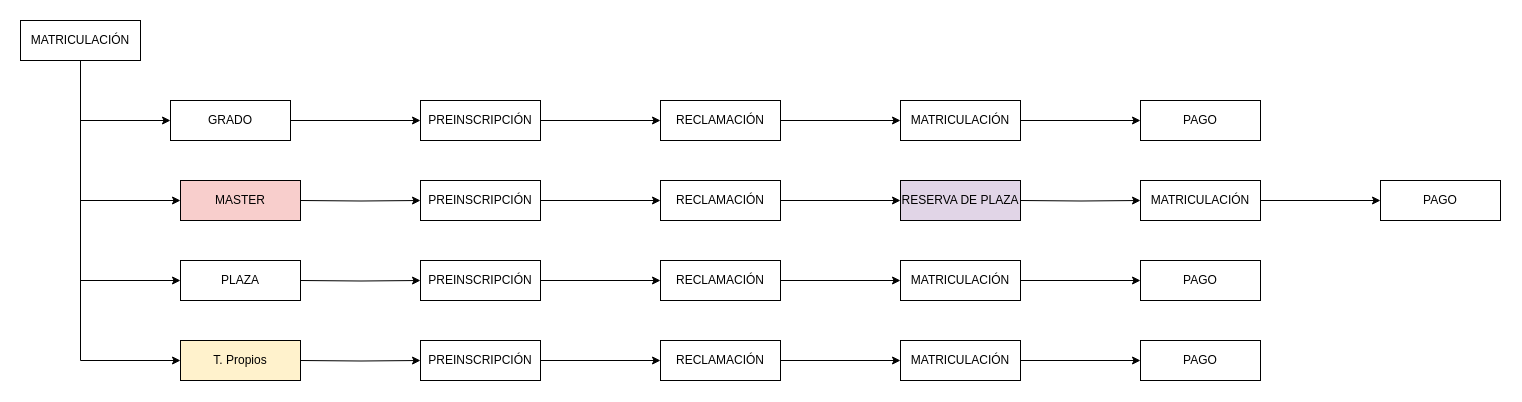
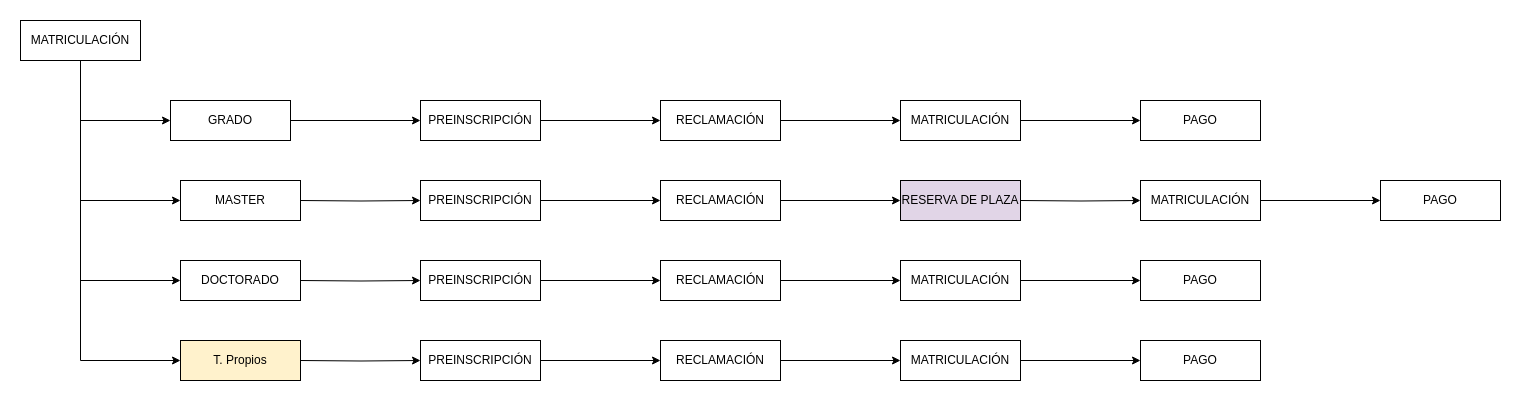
(241, 201) -> (241, 201)
(241, 281) -> (241, 281)
